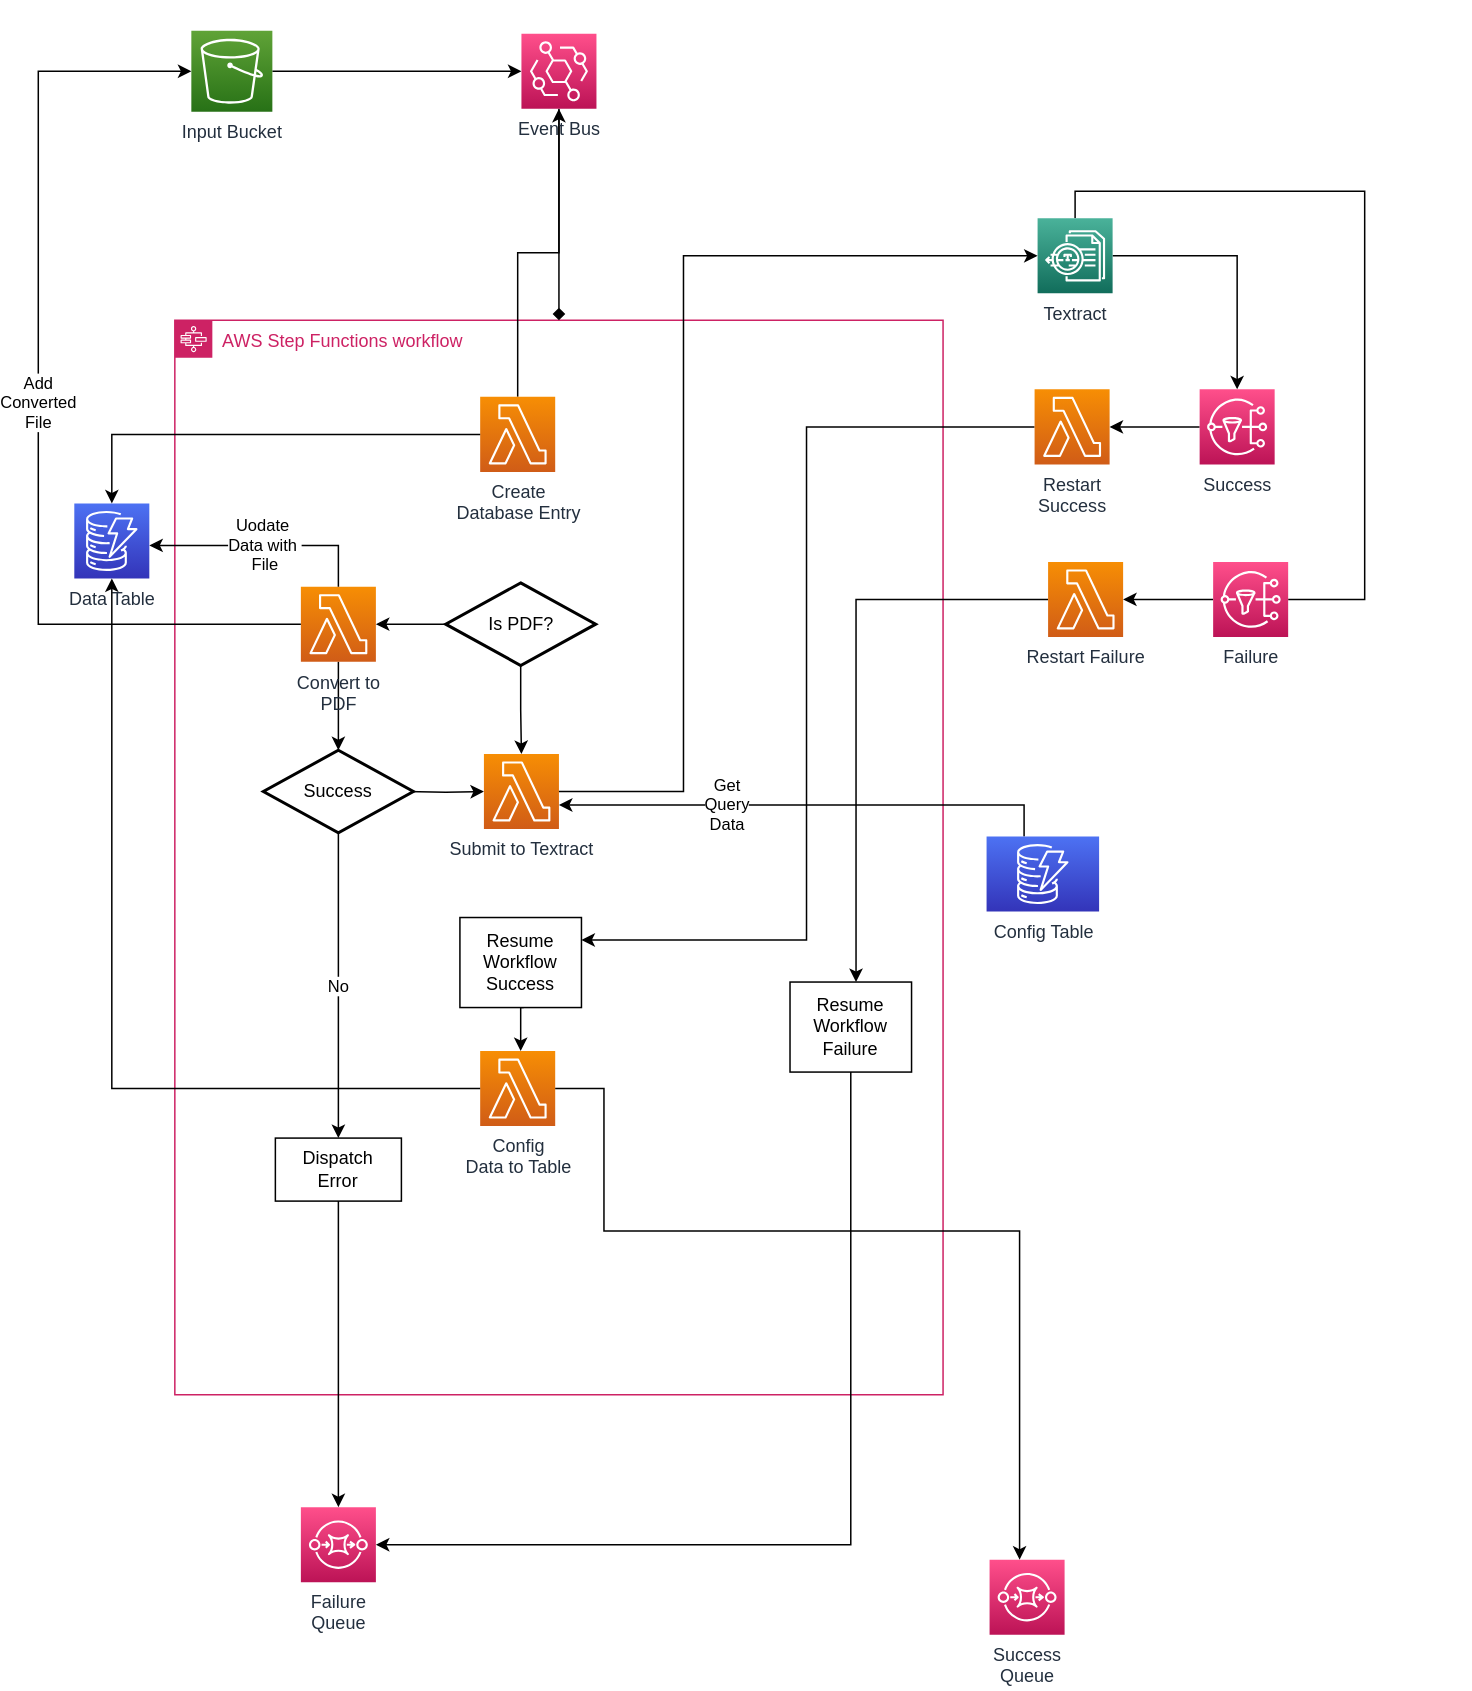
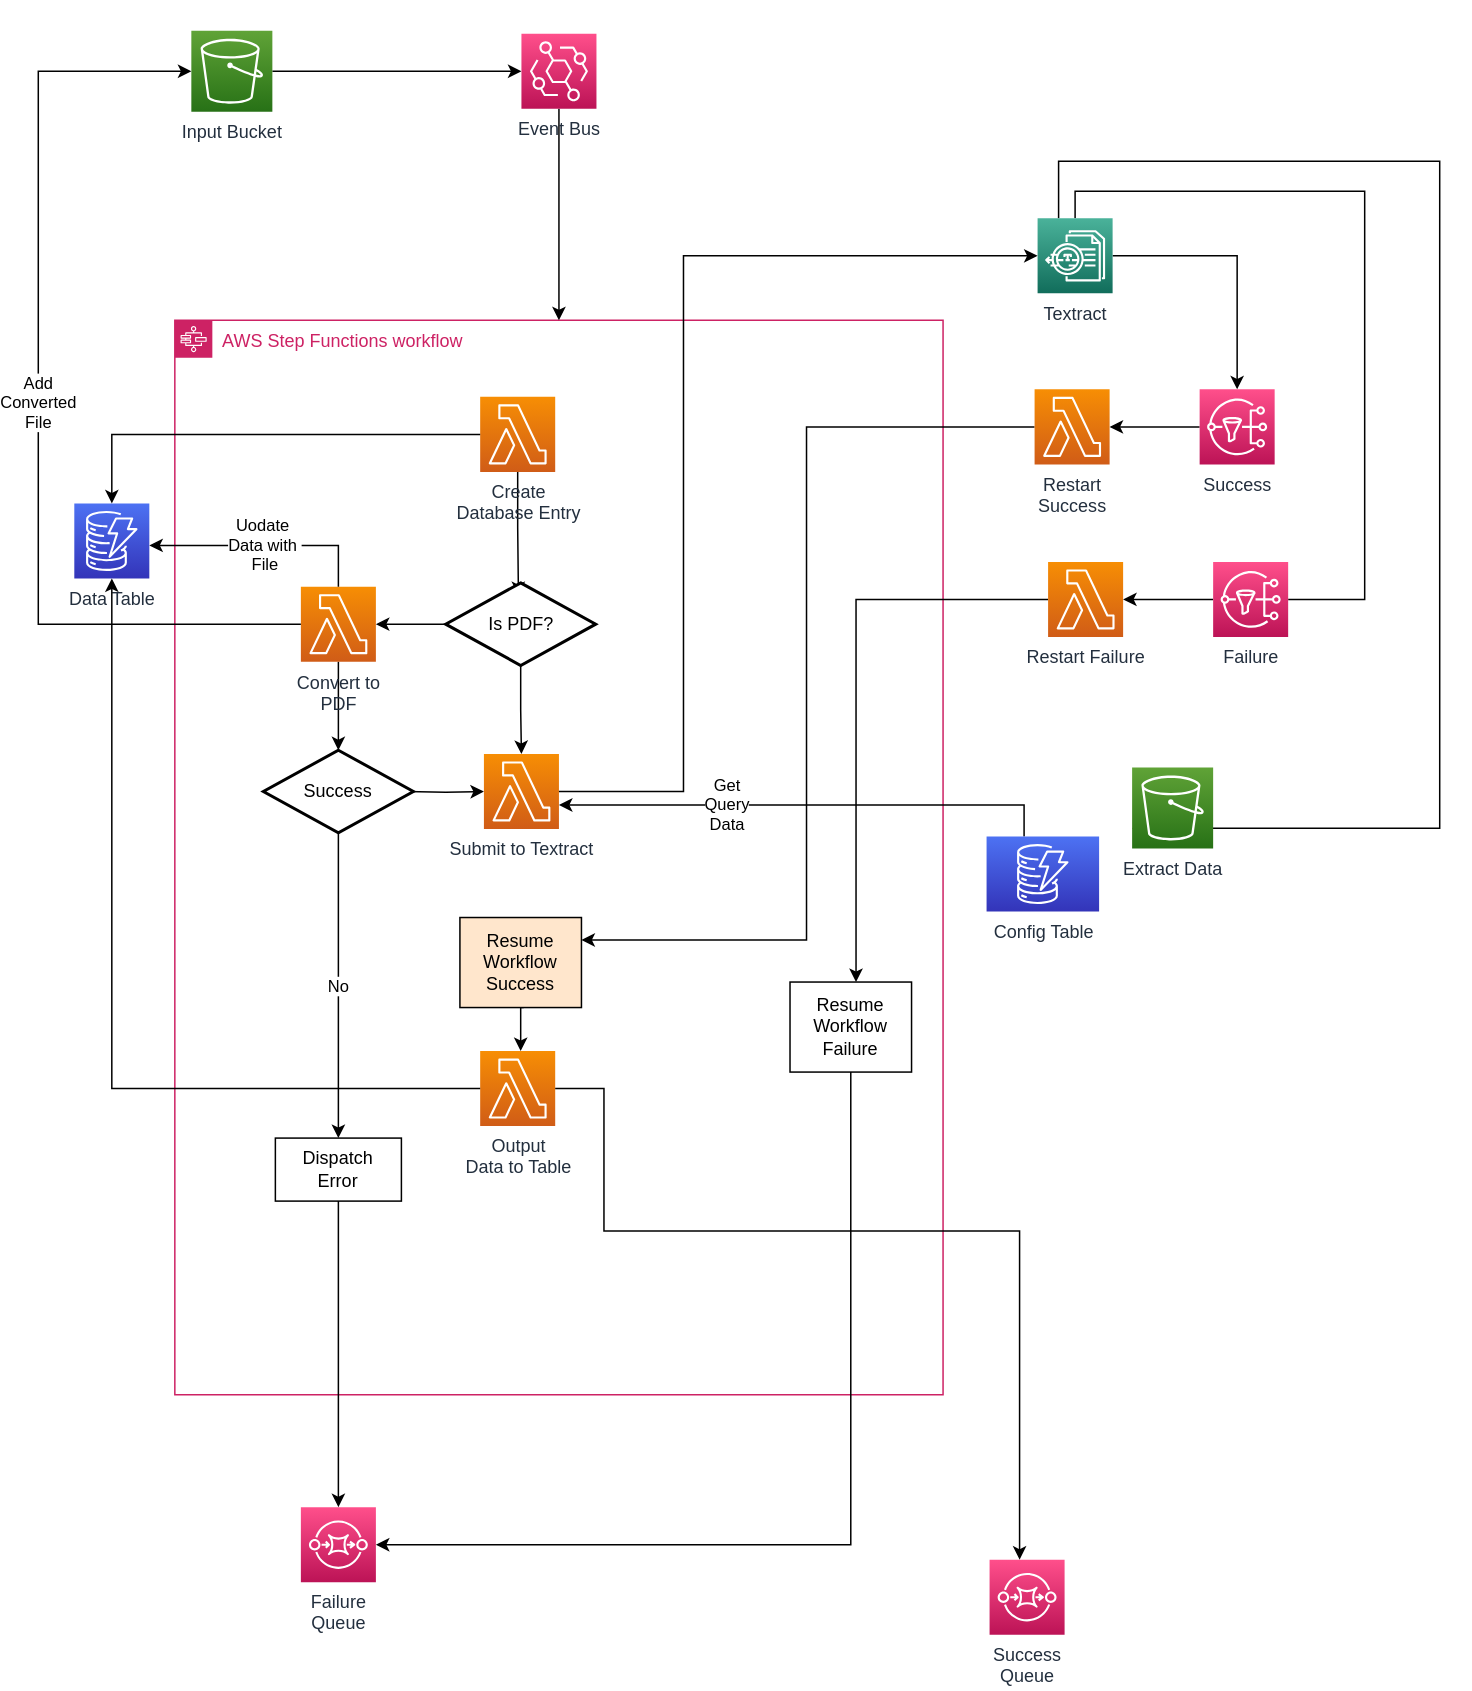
(518, 306) -> (518, 527)
(559, 308) -> (559, 309)
none -> (1439, 424)
none -> (1172, 808)
(521, 962) -> (521, 962)
(519, 1158) -> (519, 1158)
